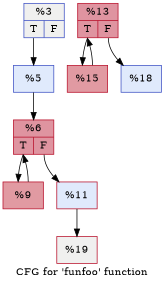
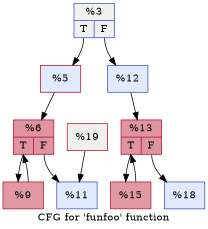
(34, 79) -> (61, 79)
none -> (128, 79)
(77, 195) -> (77, 195)
(77, 219) -> (83, 163)
